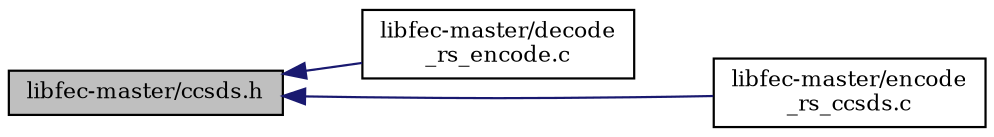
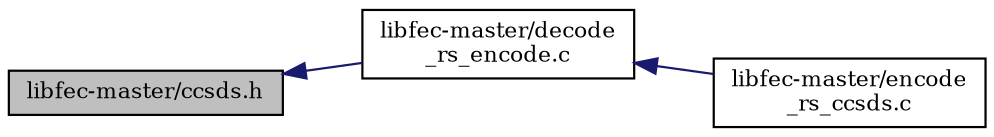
(509, 98) -> (685, 70)
